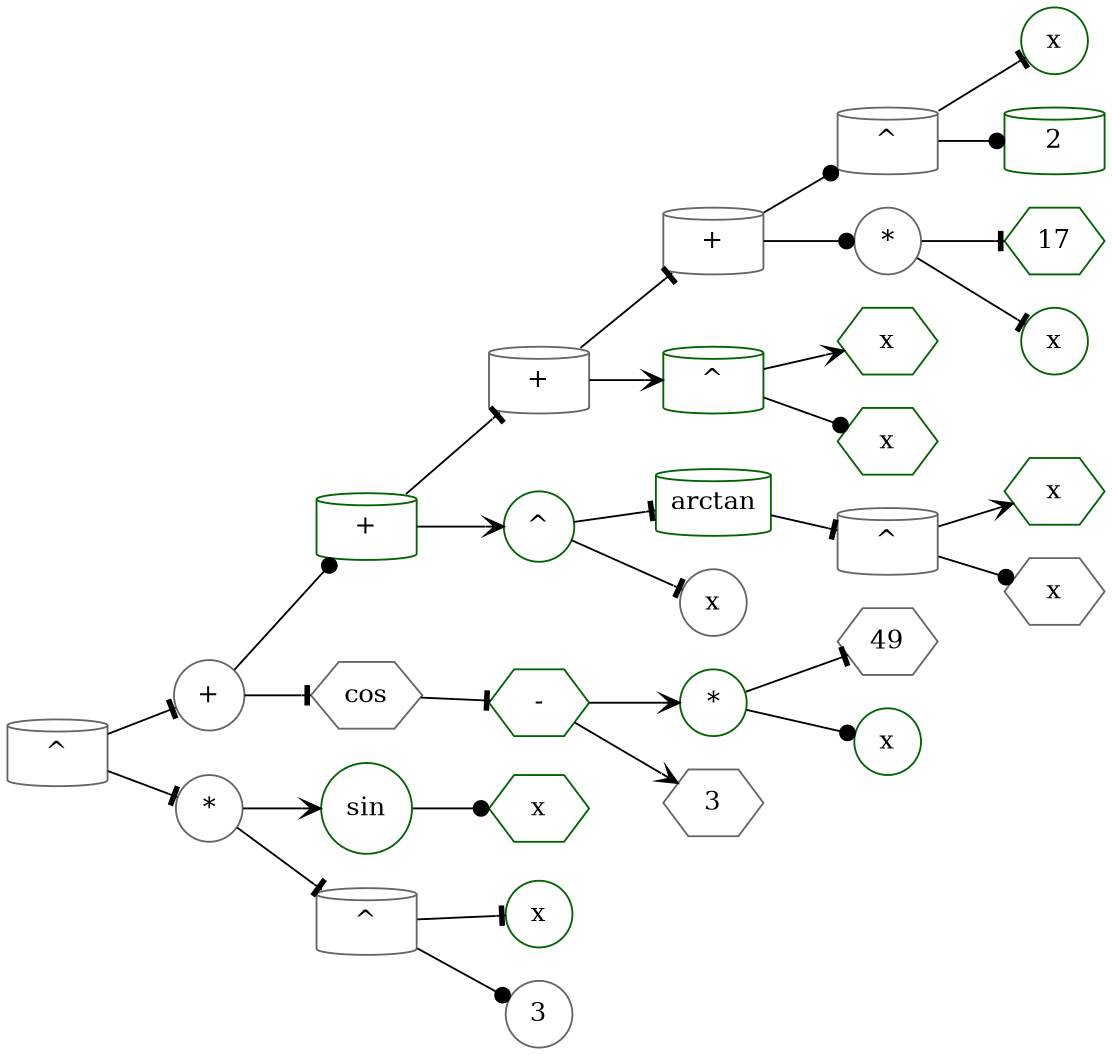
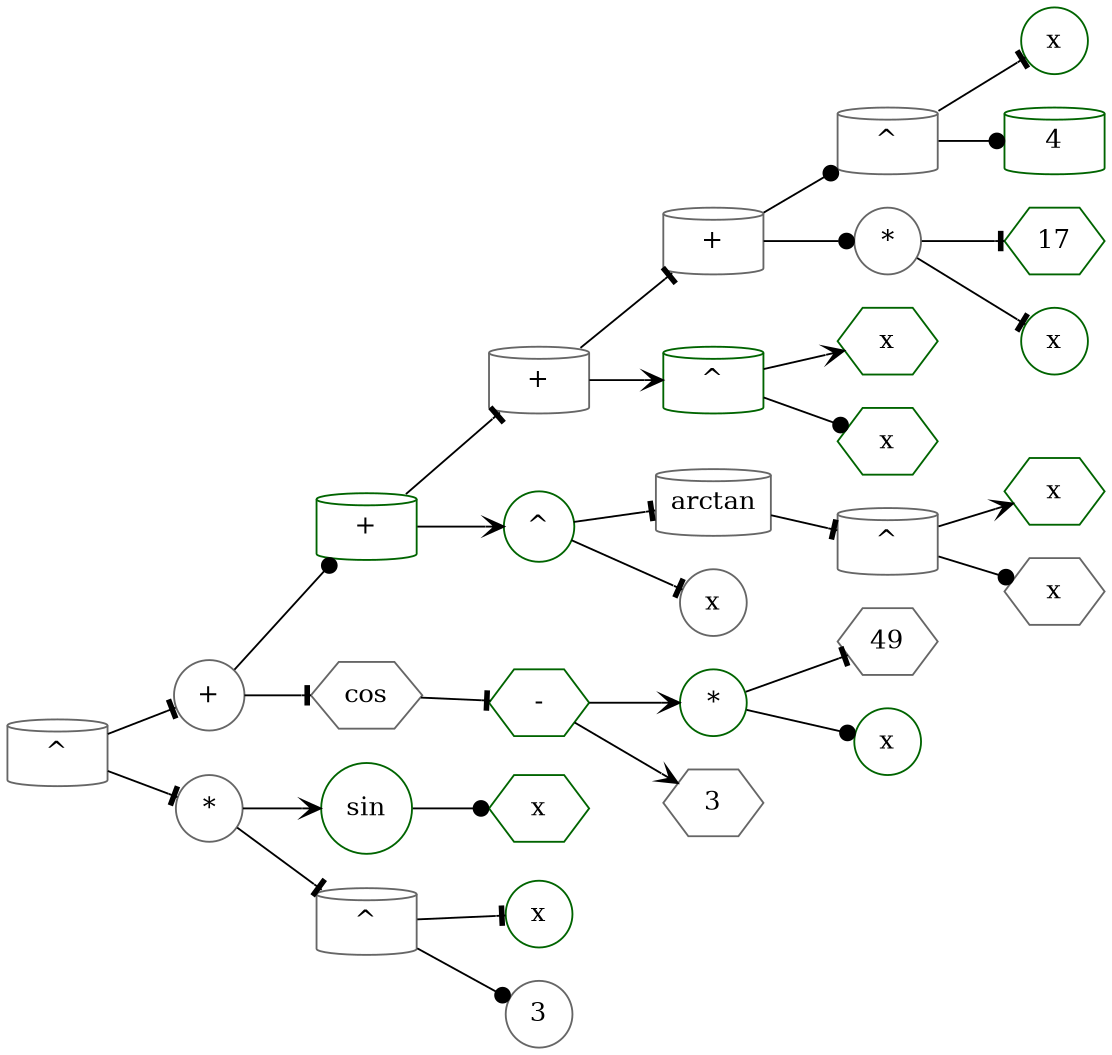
(1055, 141) -> (1055, 141)
(713, 502) -> (713, 502)
